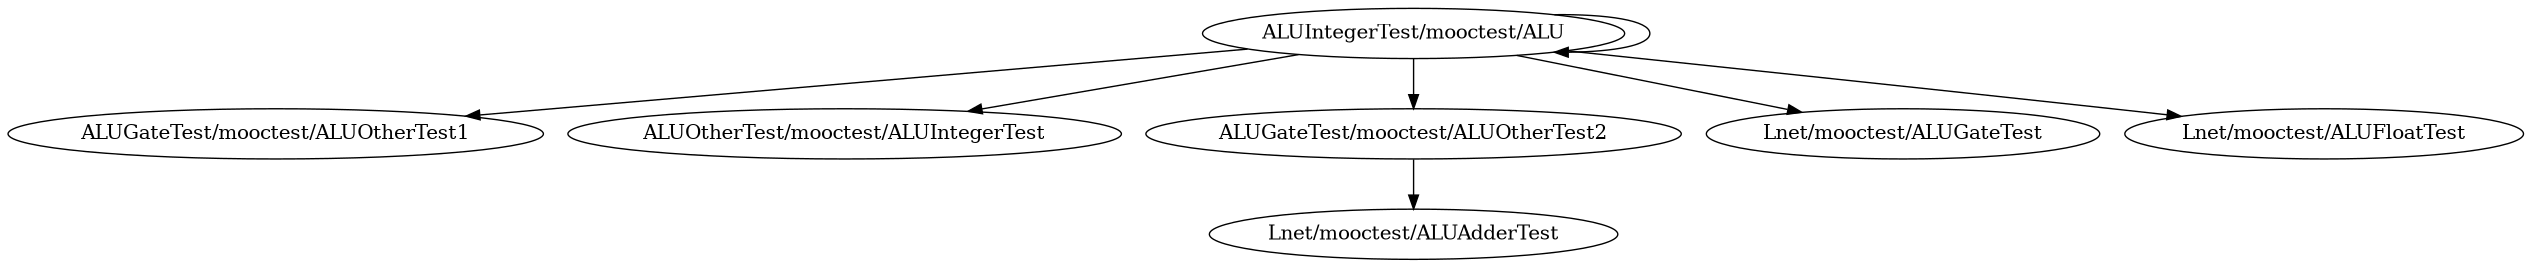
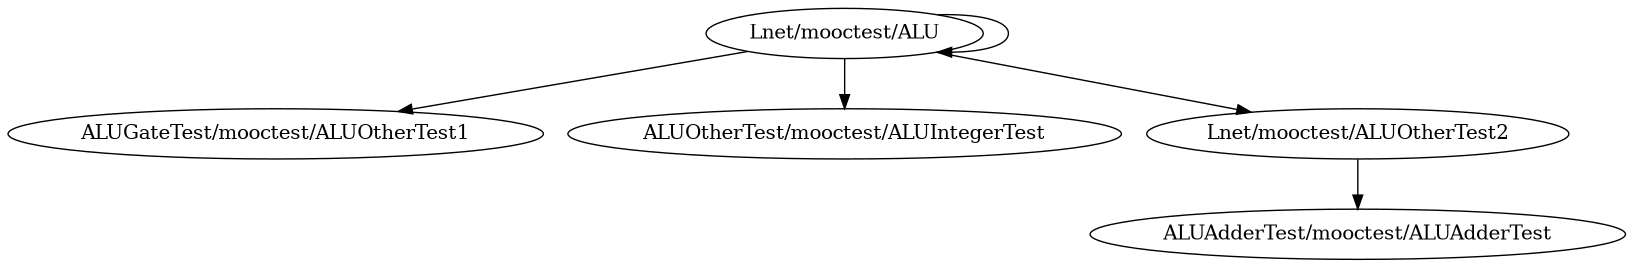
(1414, 33) -> (845, 33)
(1414, 134) -> (1358, 134)
(1903, 134) -> none
(2324, 134) -> none
(1414, 234) -> (1358, 234)
